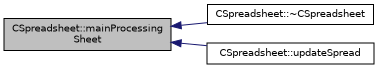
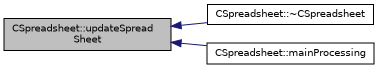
(88, 34) -> (88, 34)
(290, 54) -> (290, 54)
